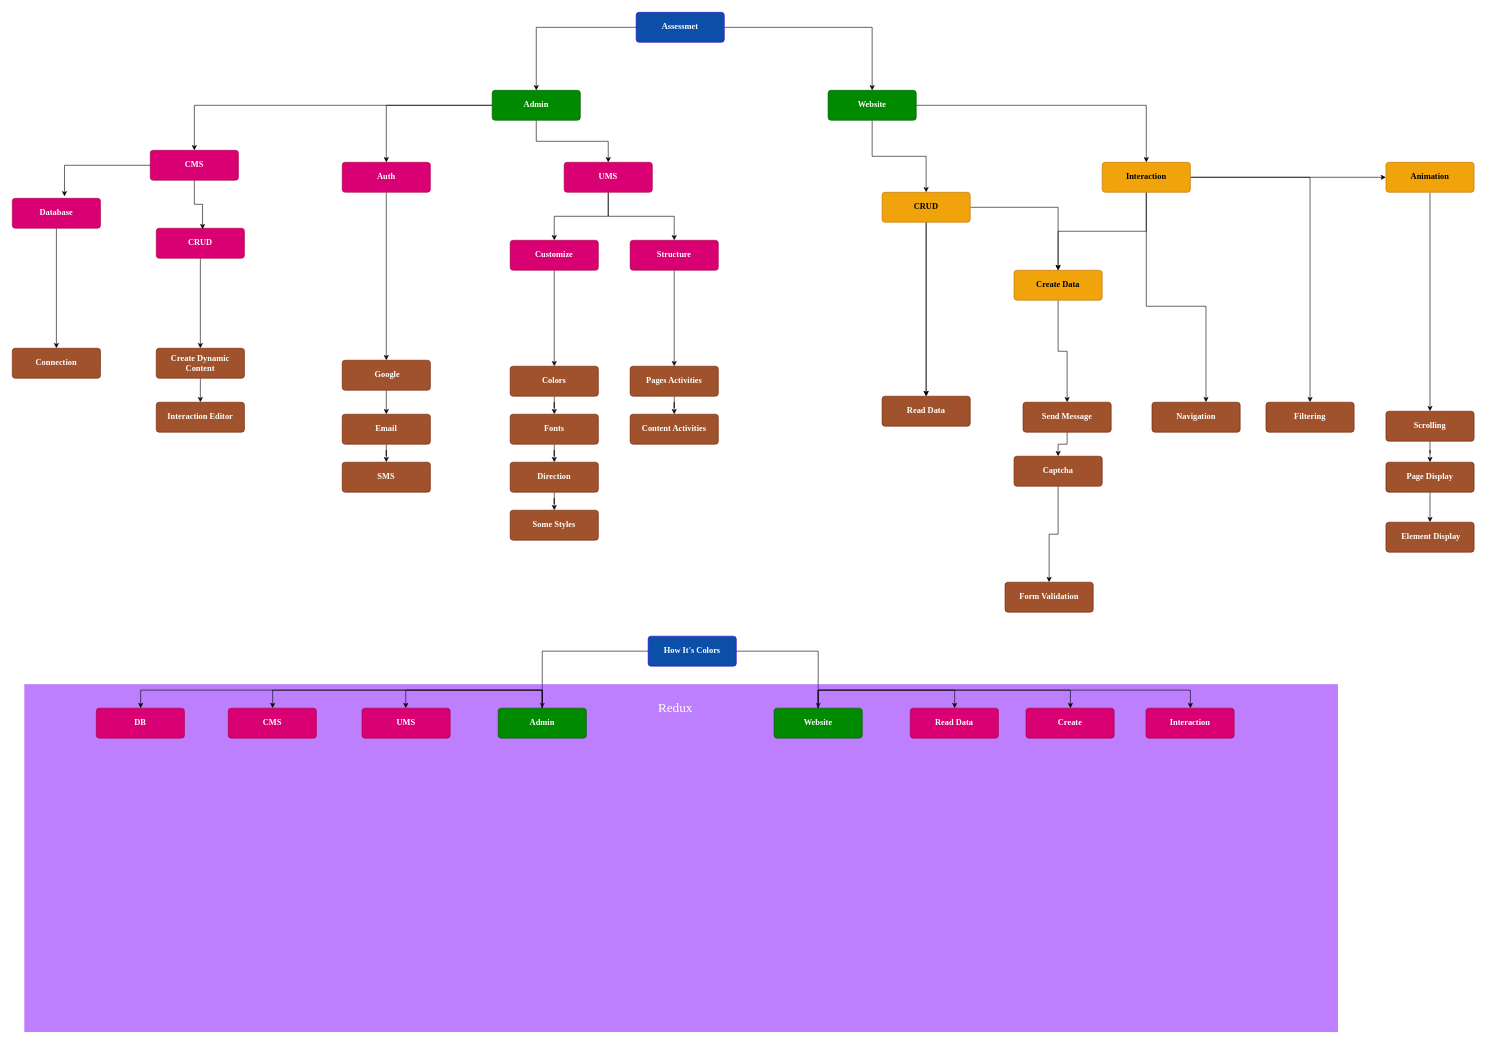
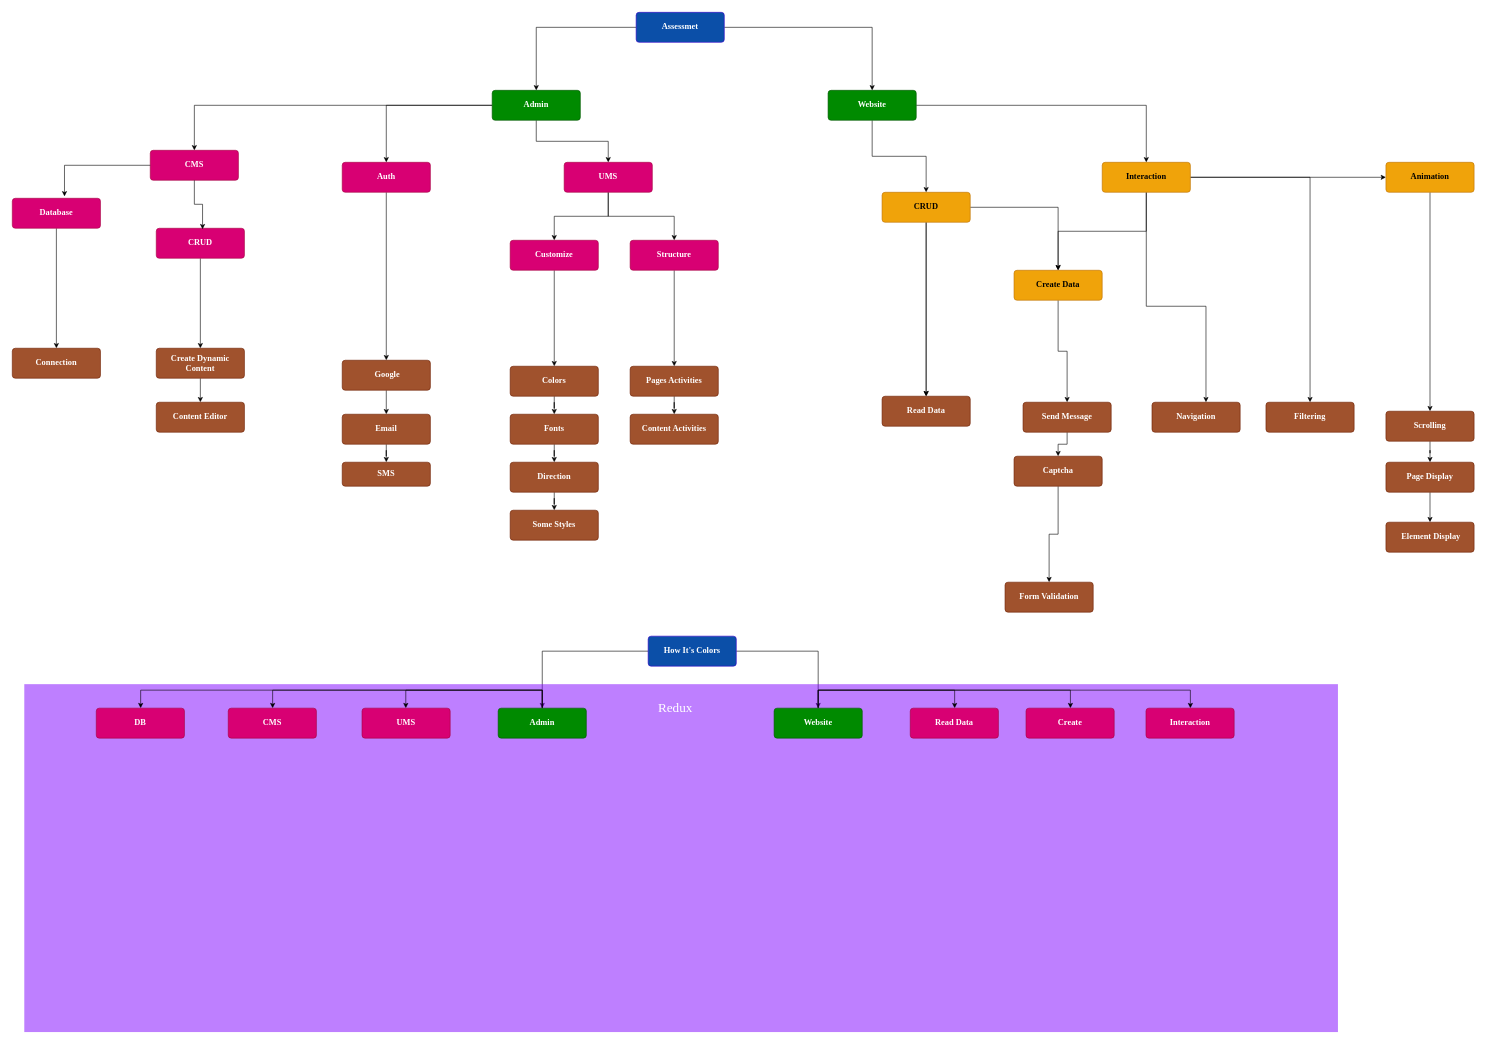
(200, 417) -> (200, 417)
(386, 477) -> (386, 474)
